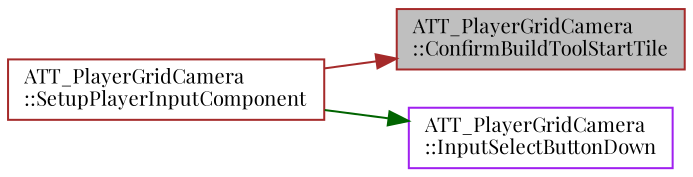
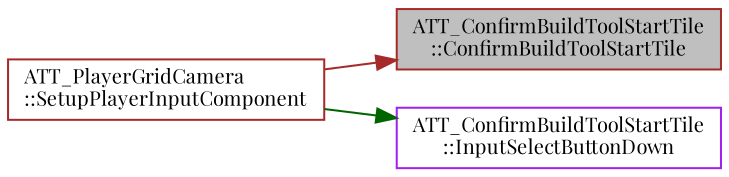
(541, 39) -> (559, 39)
(541, 138) -> (559, 138)
